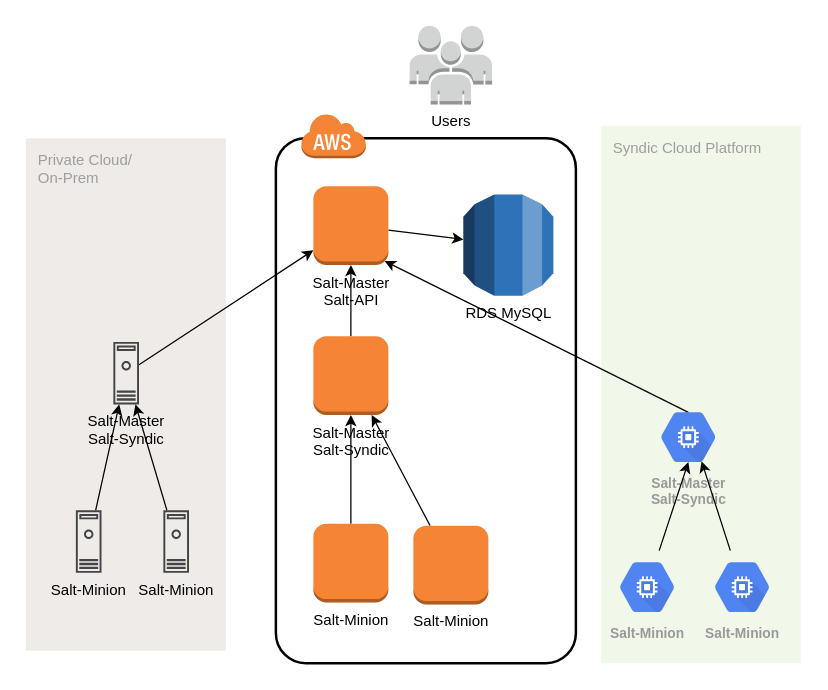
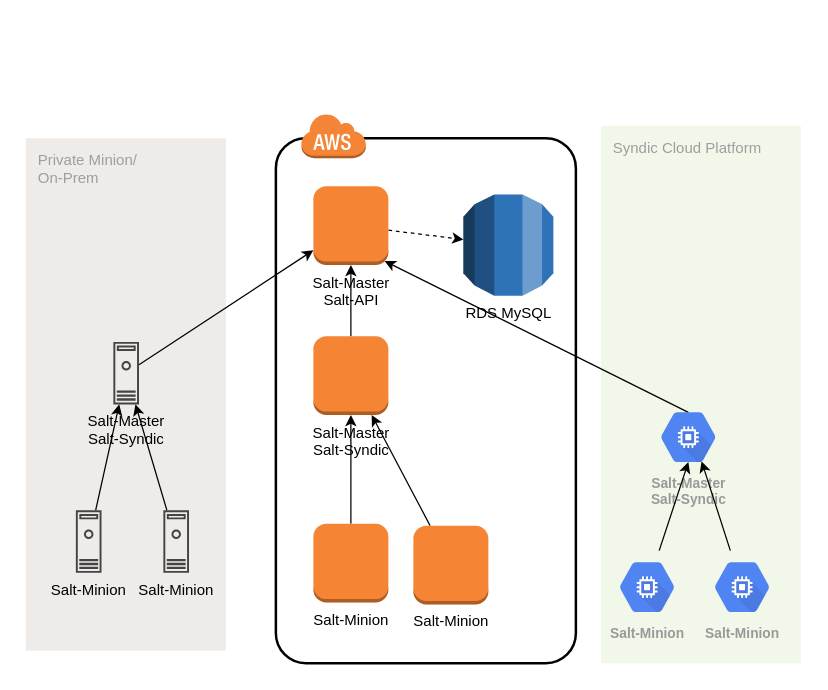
(451, 65) -> none
(91, 170) -> (93, 170)
(422, 234) -> (422, 234)
